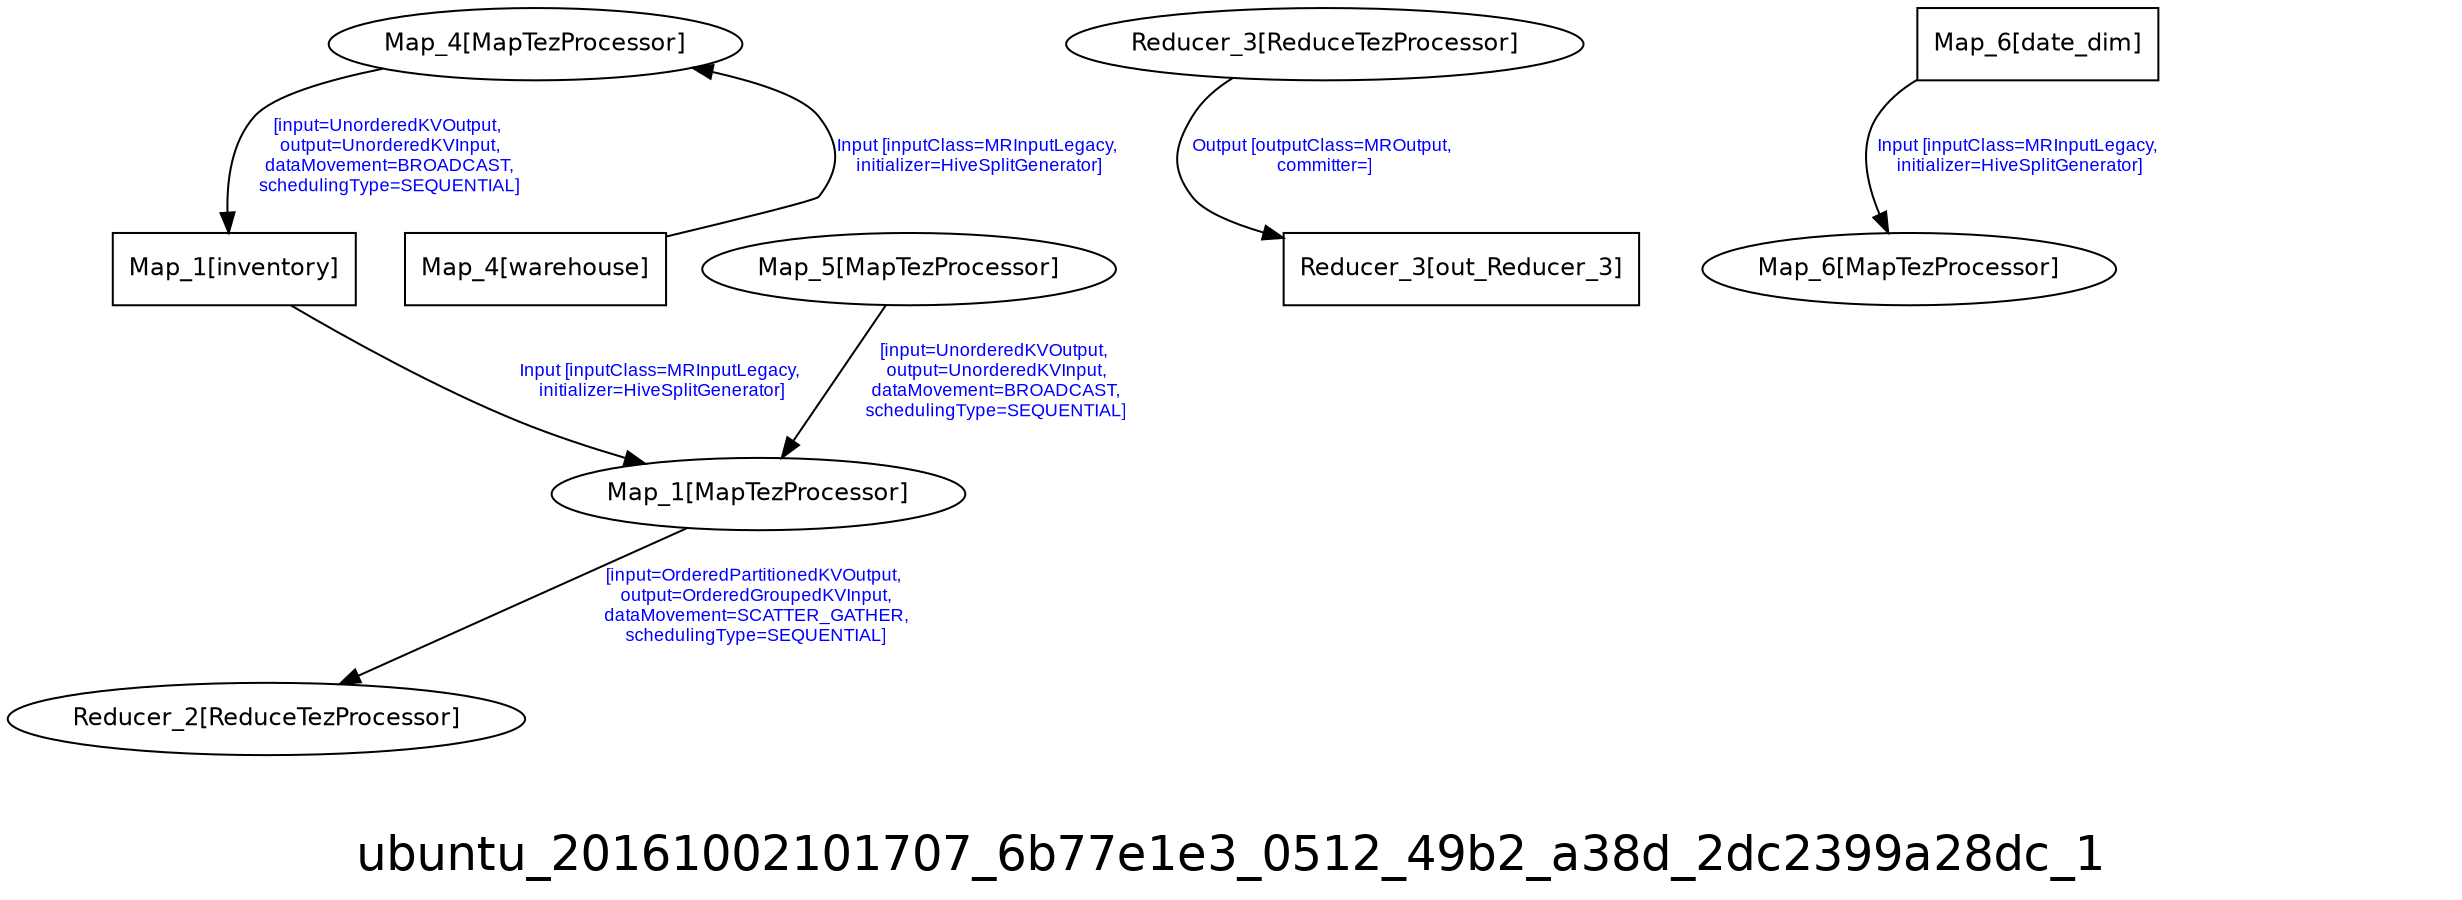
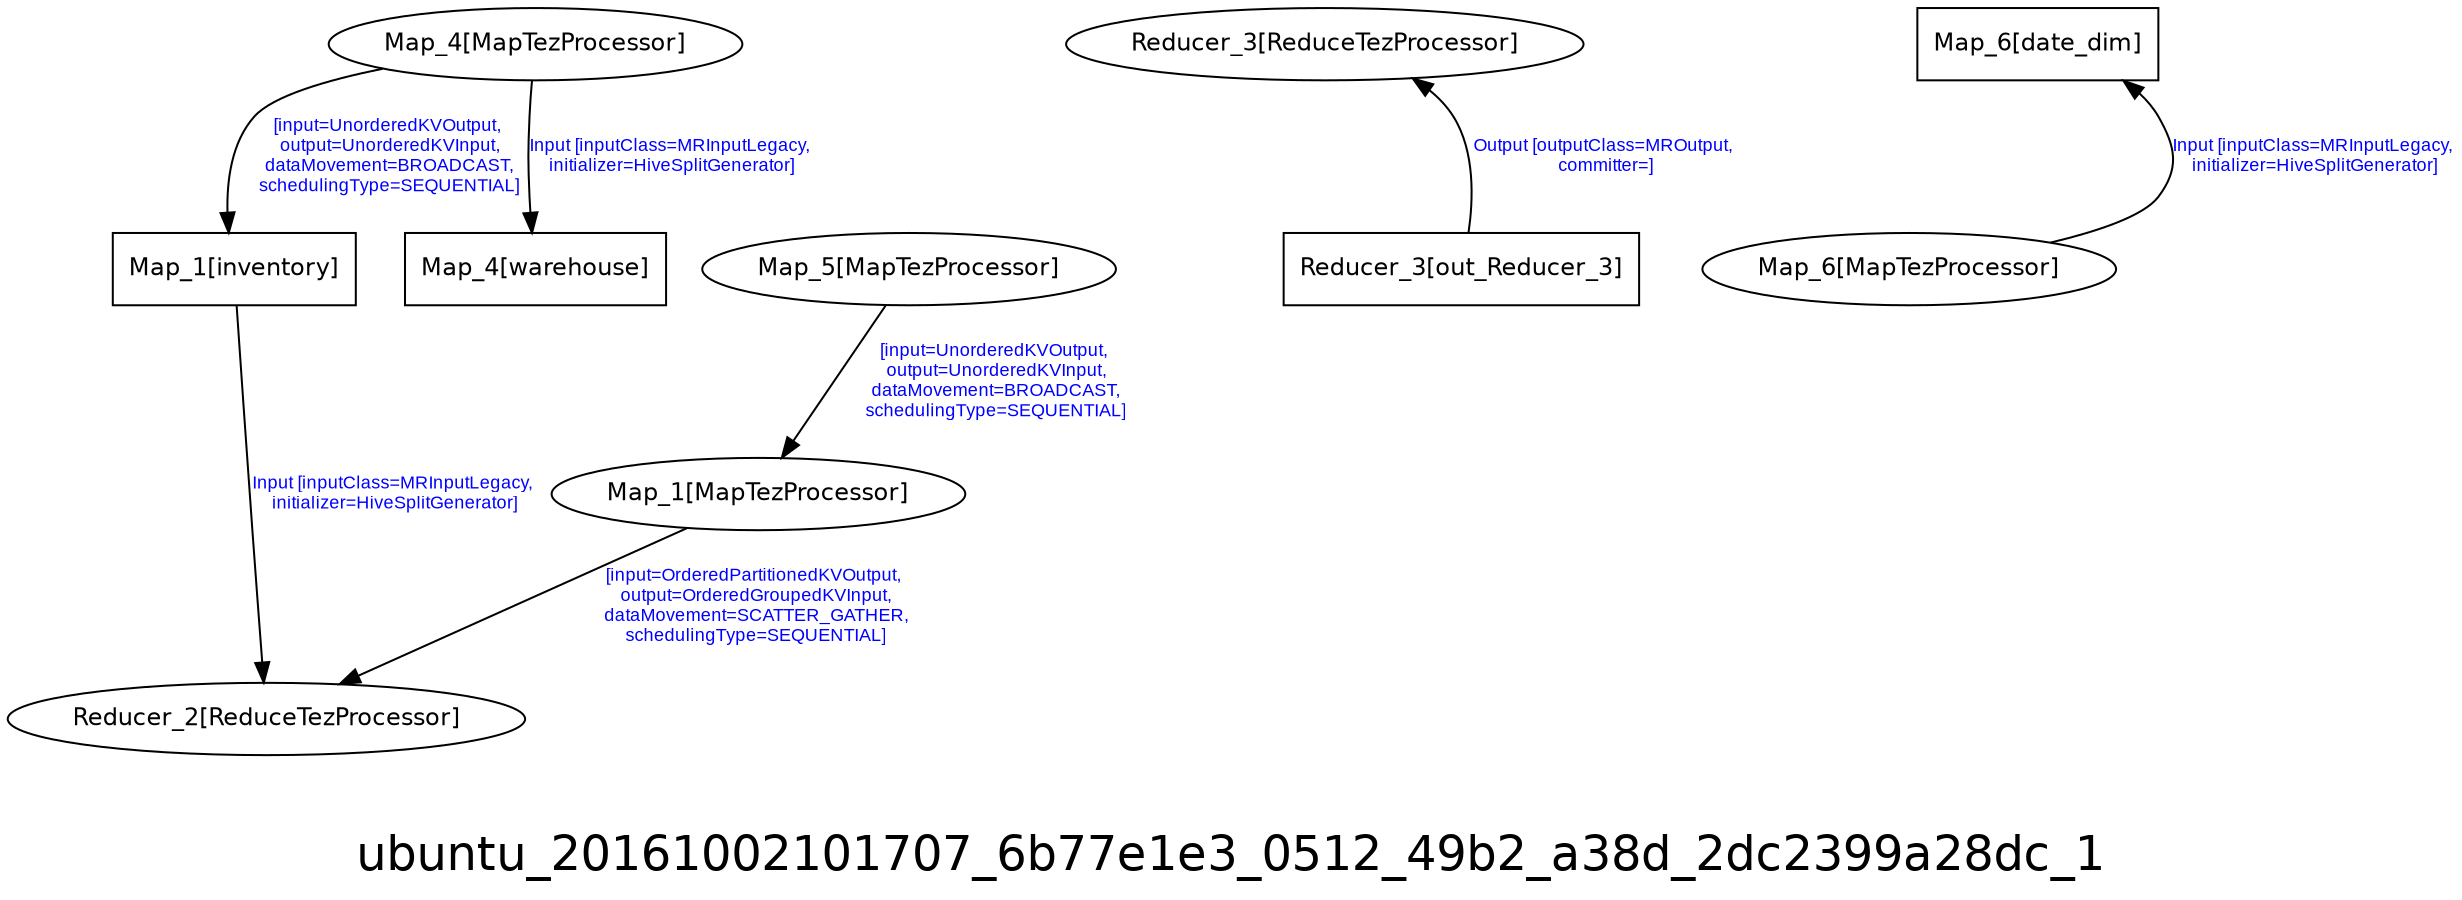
(1868, 138) -> (2158, 197)
(1178, 169) -> (1468, 155)
(831, 177) -> (528, 147)
(453, 392) -> (249, 484)
